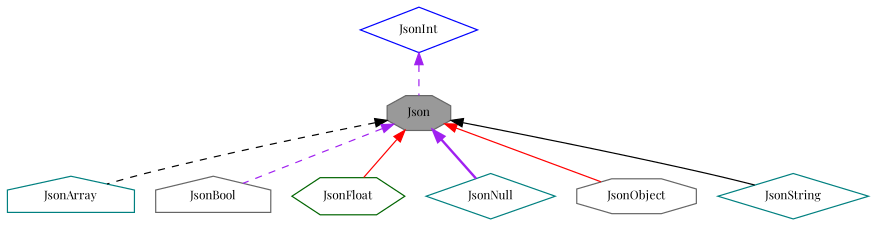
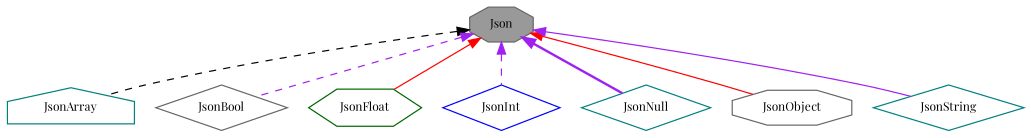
(419, 80) -> (501, 70)
(609, 152) -> (729, 60)
(213, 196) -> (222, 108)
